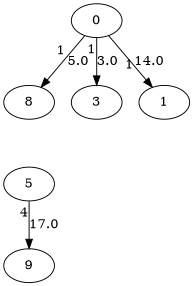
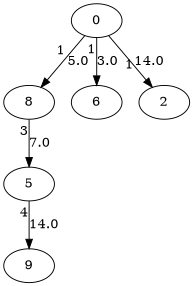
(97, 102) -> (97, 102)
(164, 102) -> (164, 102)
none -> (29, 138)
(44, 225) -> (44, 225)
